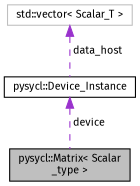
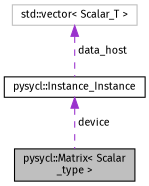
(70, 87) -> (75, 87)
